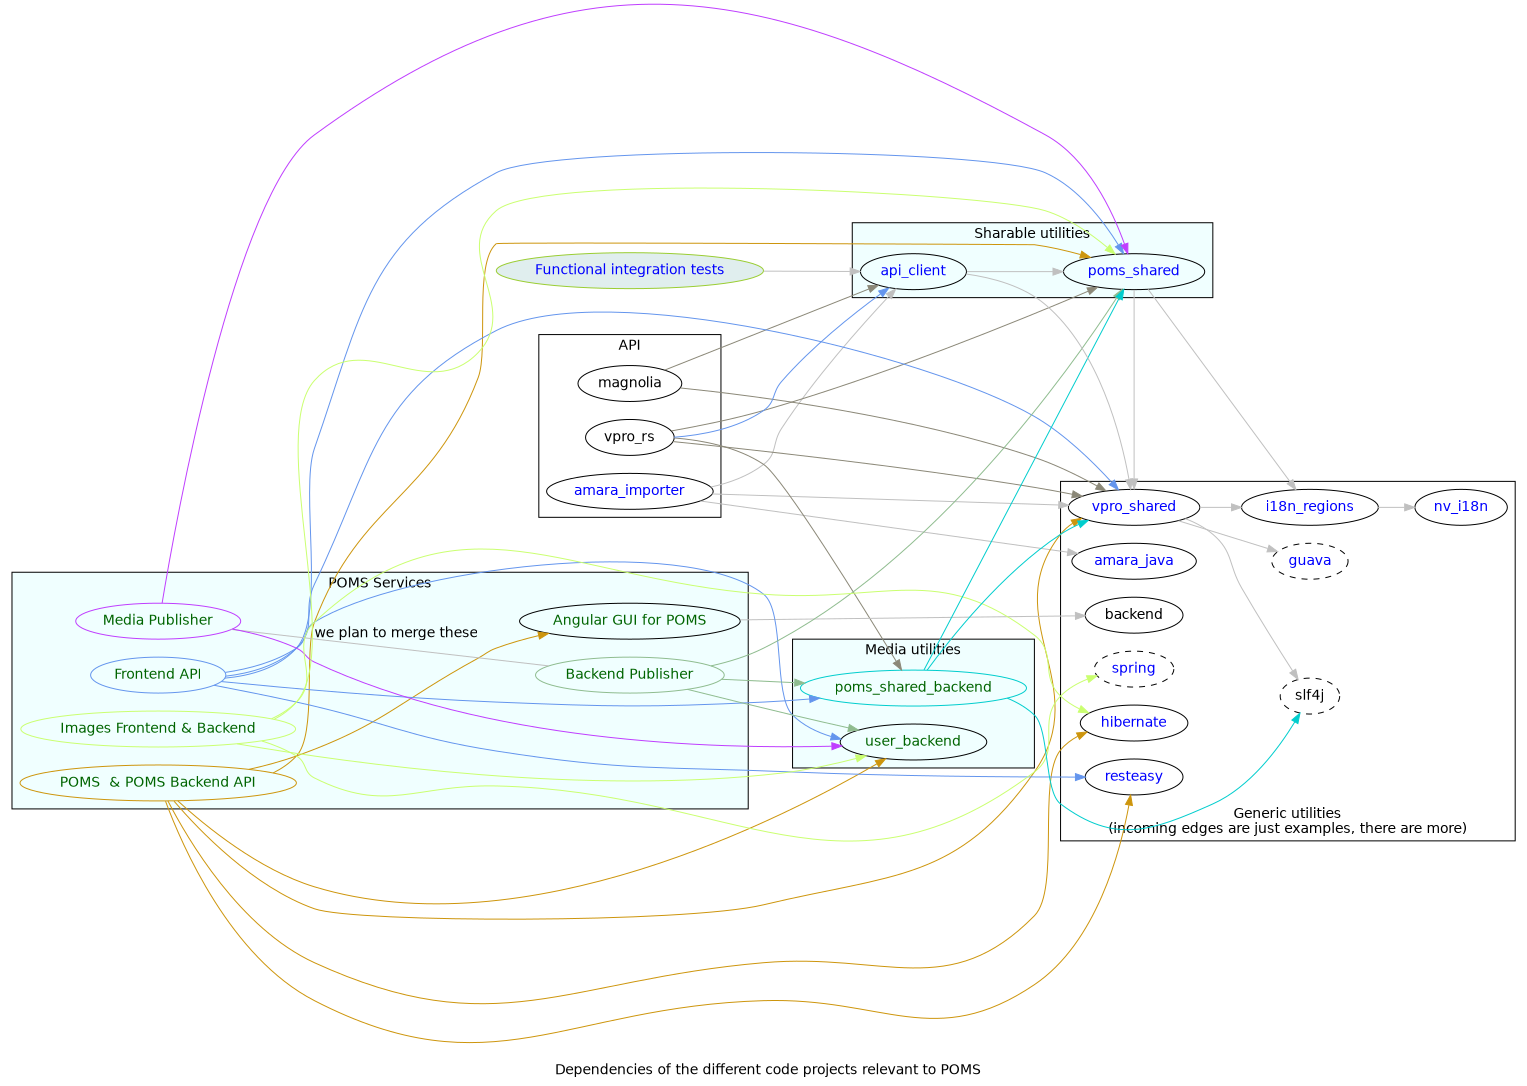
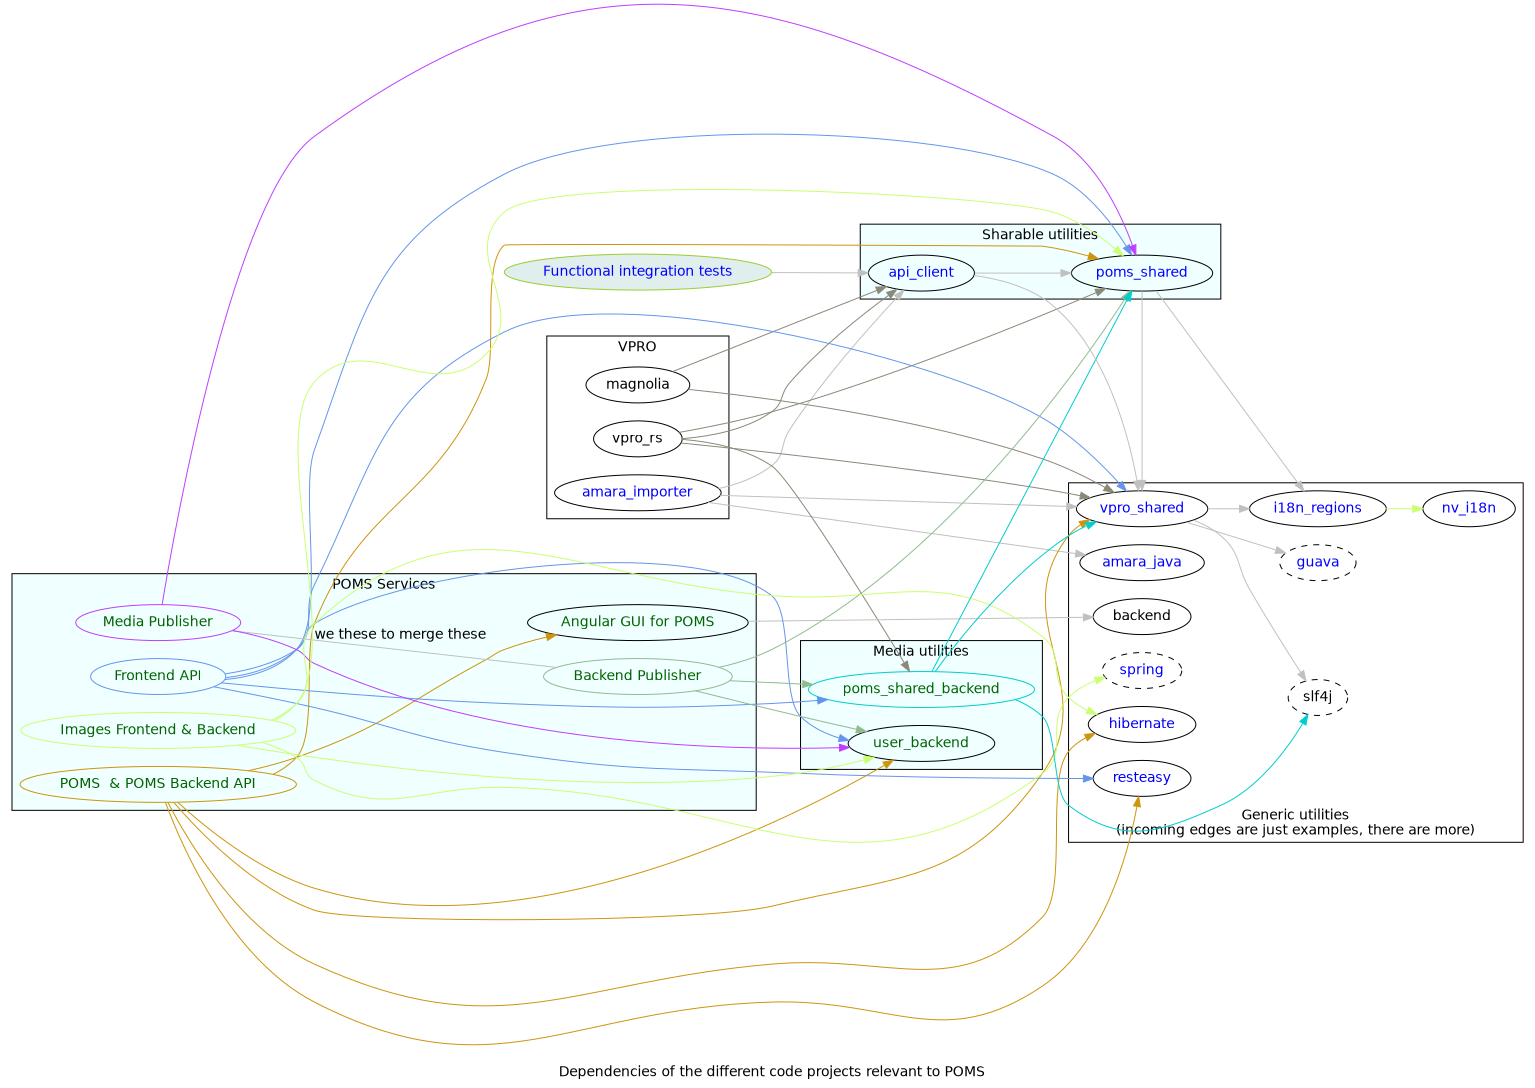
(630, 346) -> (638, 348)
(783, 380) -> (791, 382)
(1391, 507) -> (1399, 509)
(396, 634) -> (400, 635)
